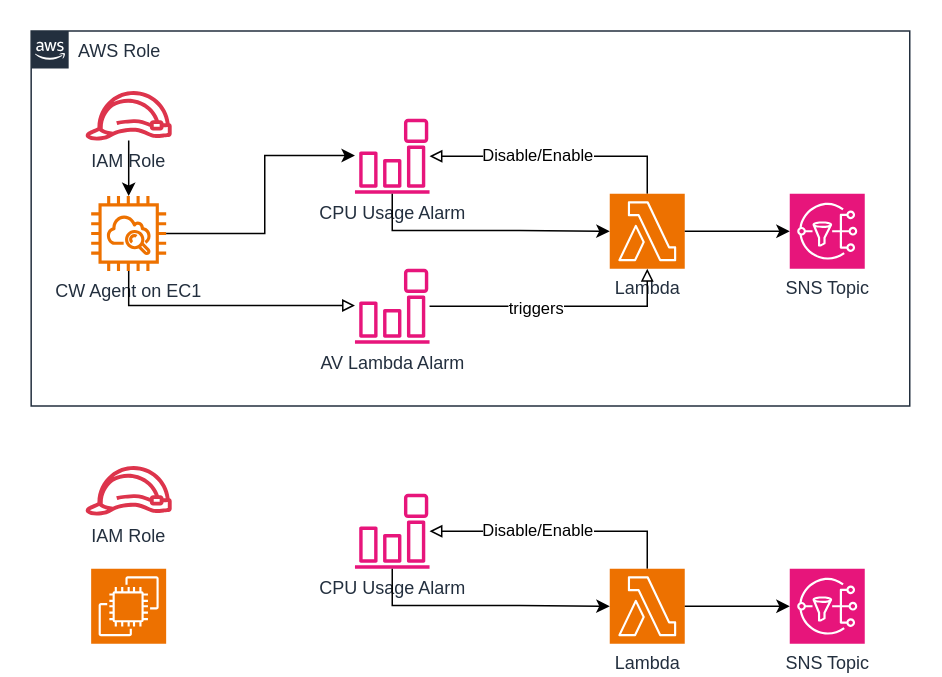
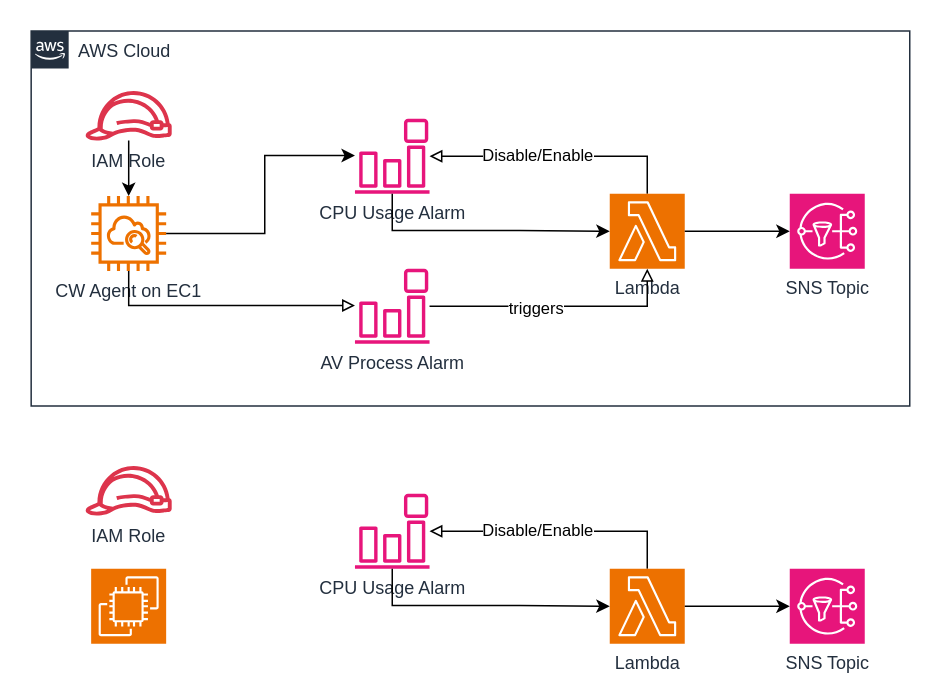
(114, 52) -> (119, 52)
(393, 364) -> (393, 364)
